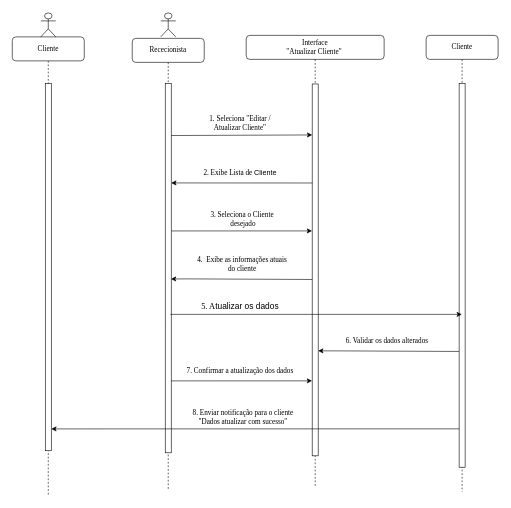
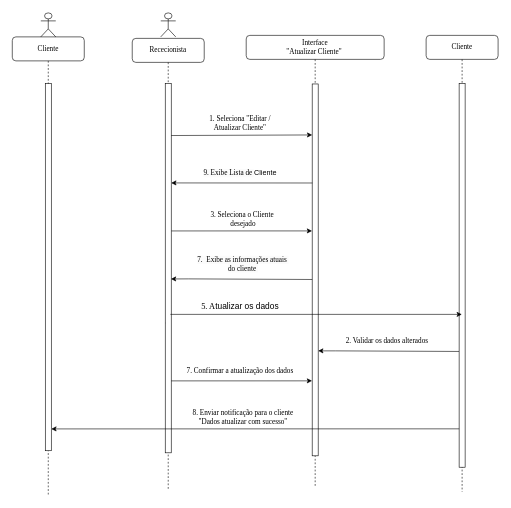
(240, 173) -> (240, 173)
(243, 265) -> (243, 265)
(387, 346) -> (387, 346)
